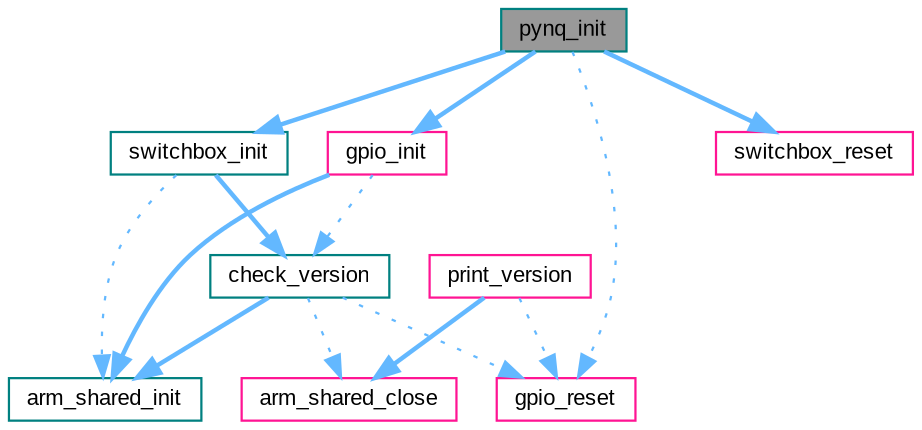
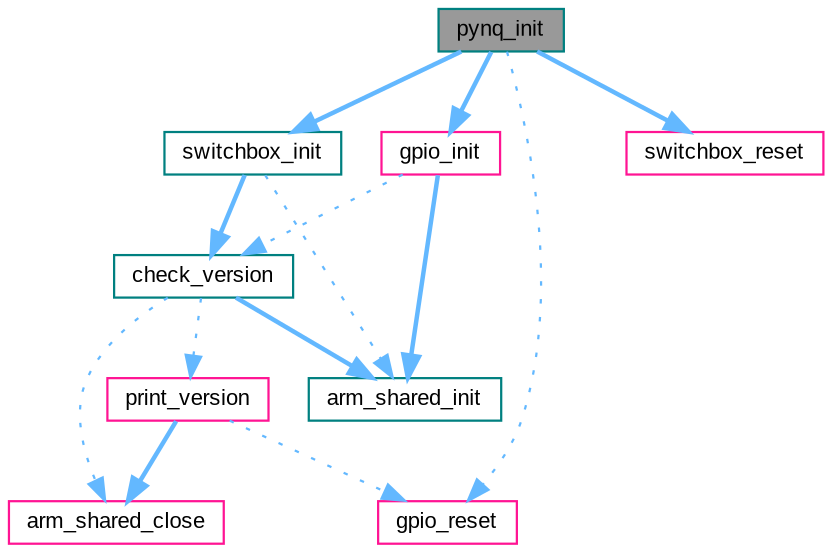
(414, 330) -> (197, 327)
